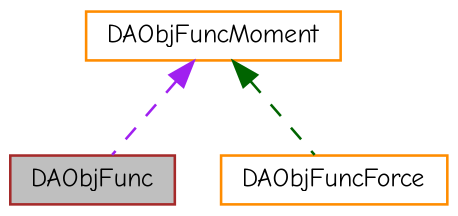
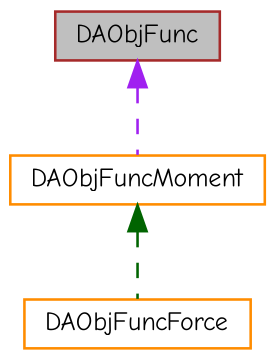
(144, 118) -> (138, 121)
